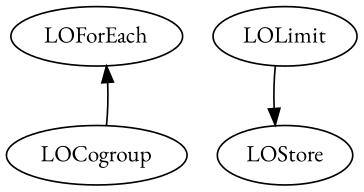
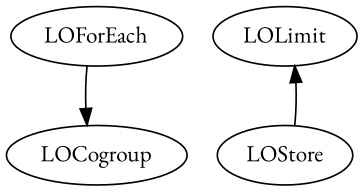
(274, 87) -> (296, 104)
(108, 104) -> (86, 87)
